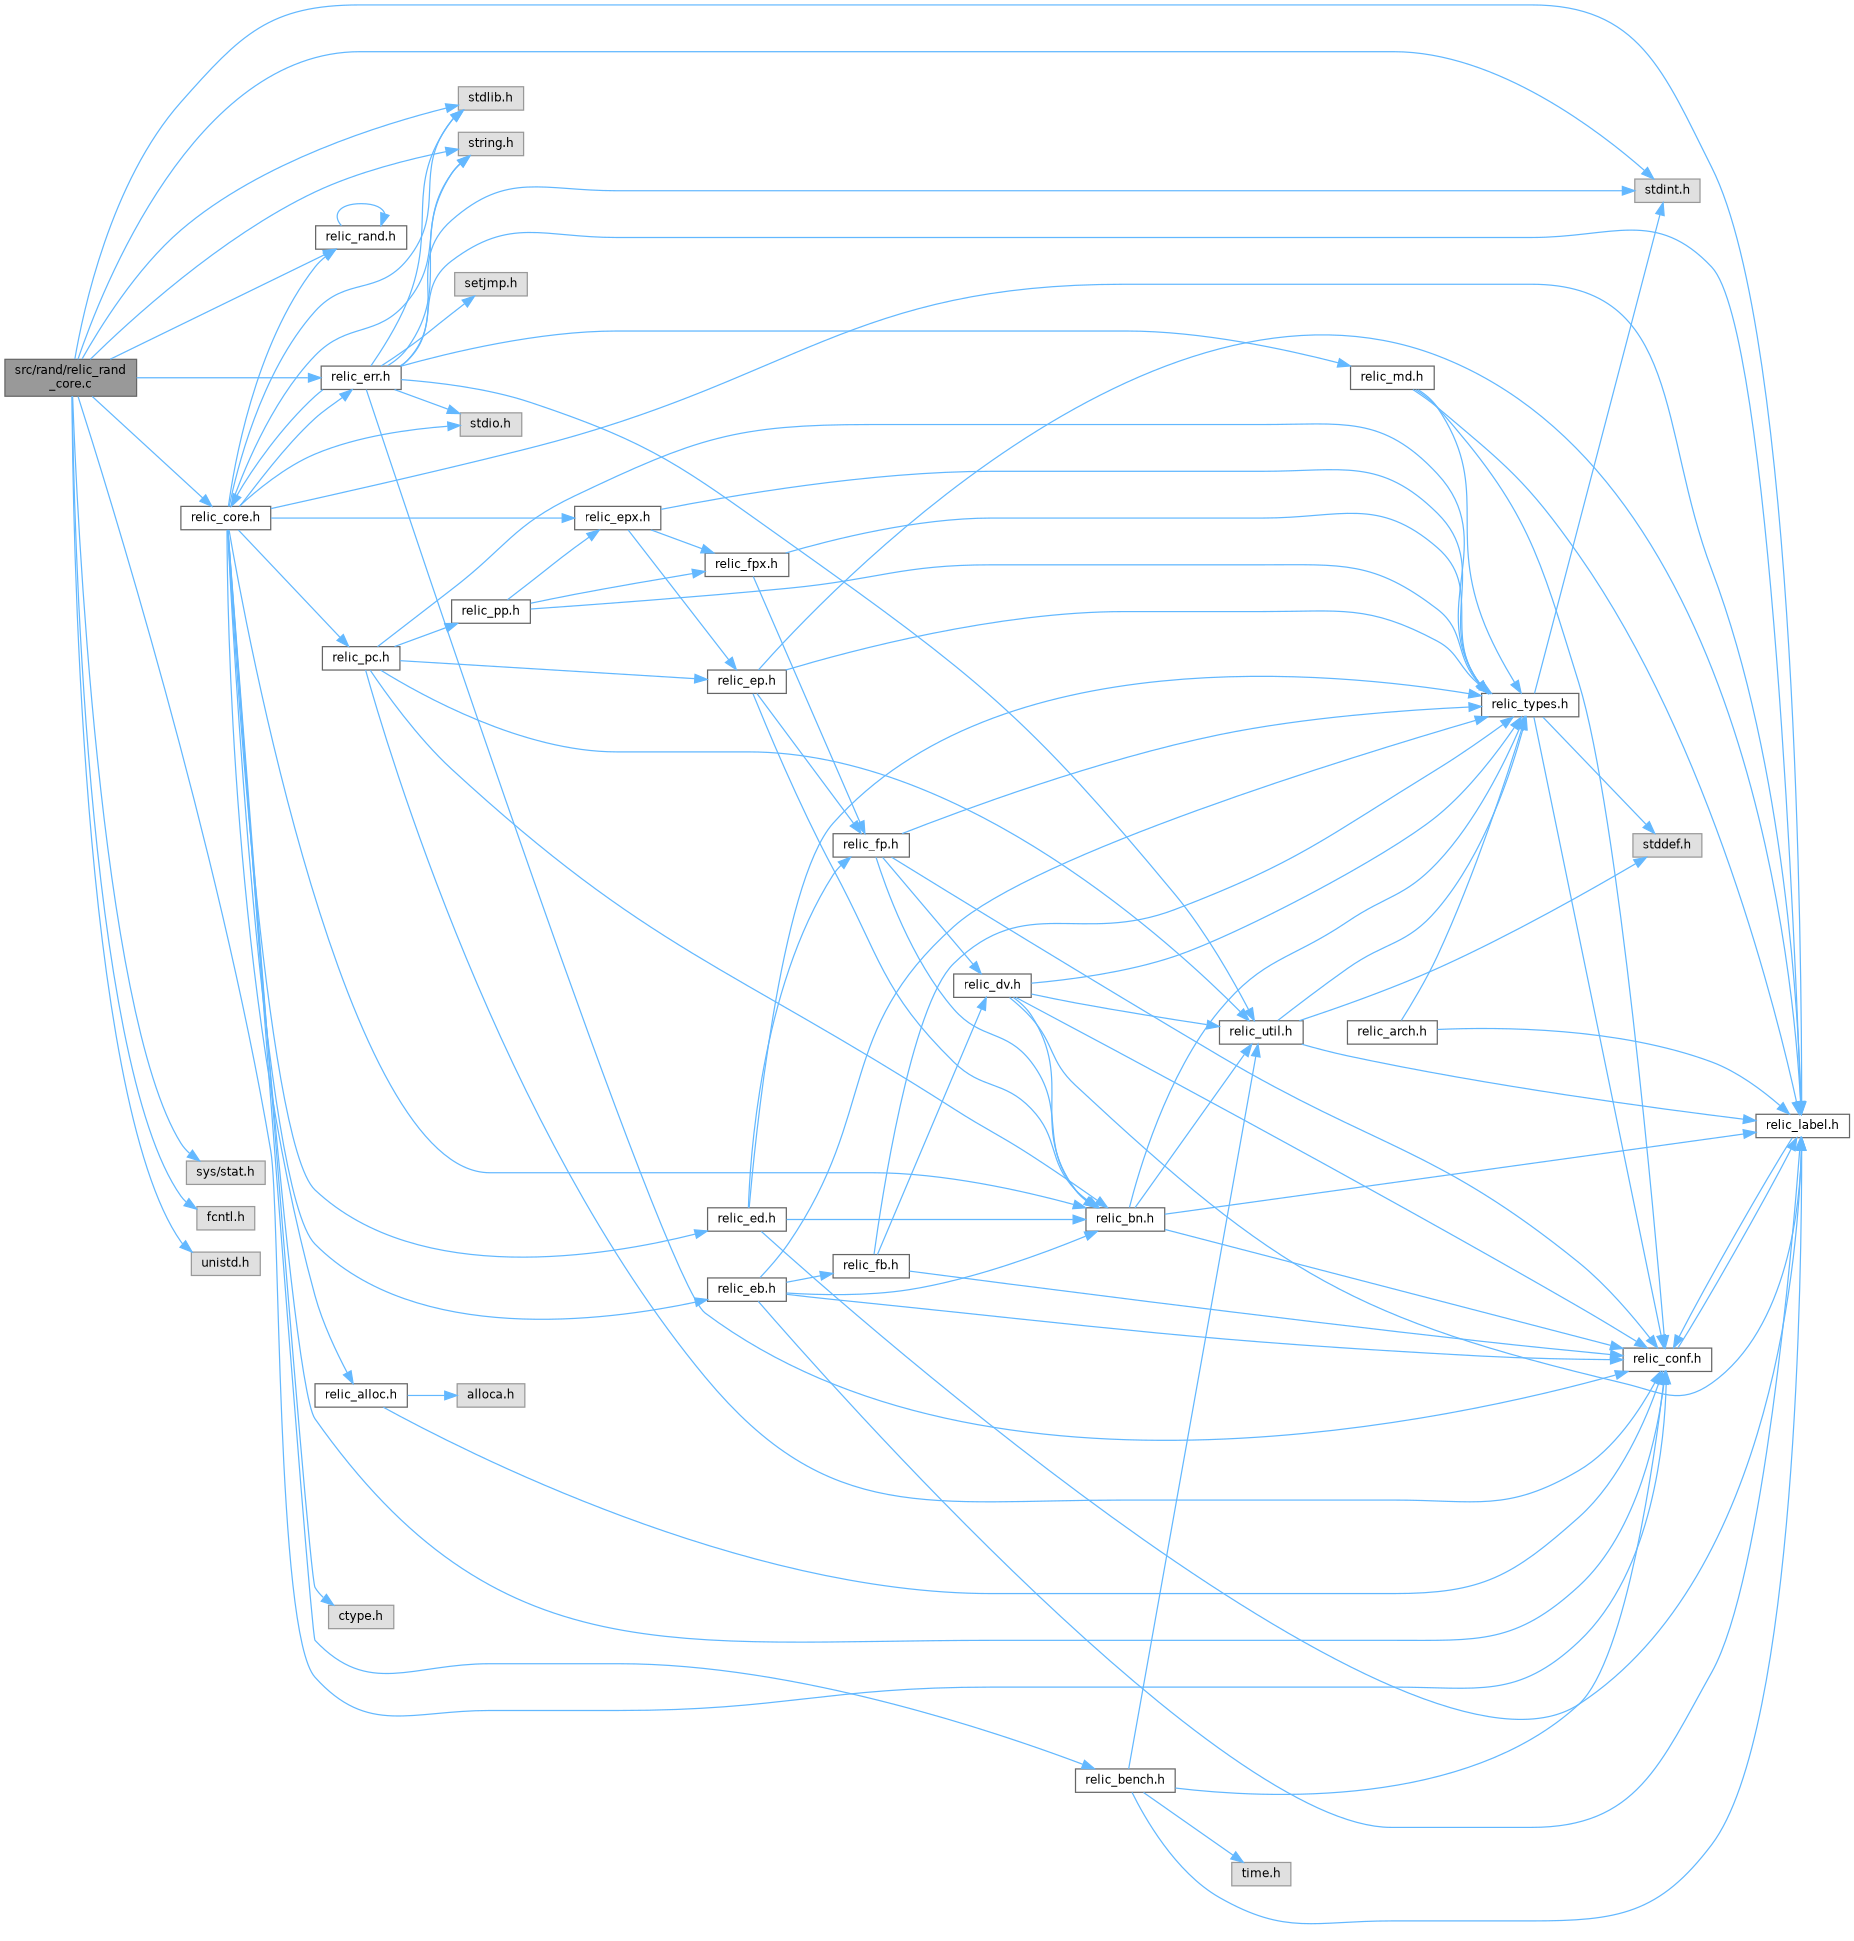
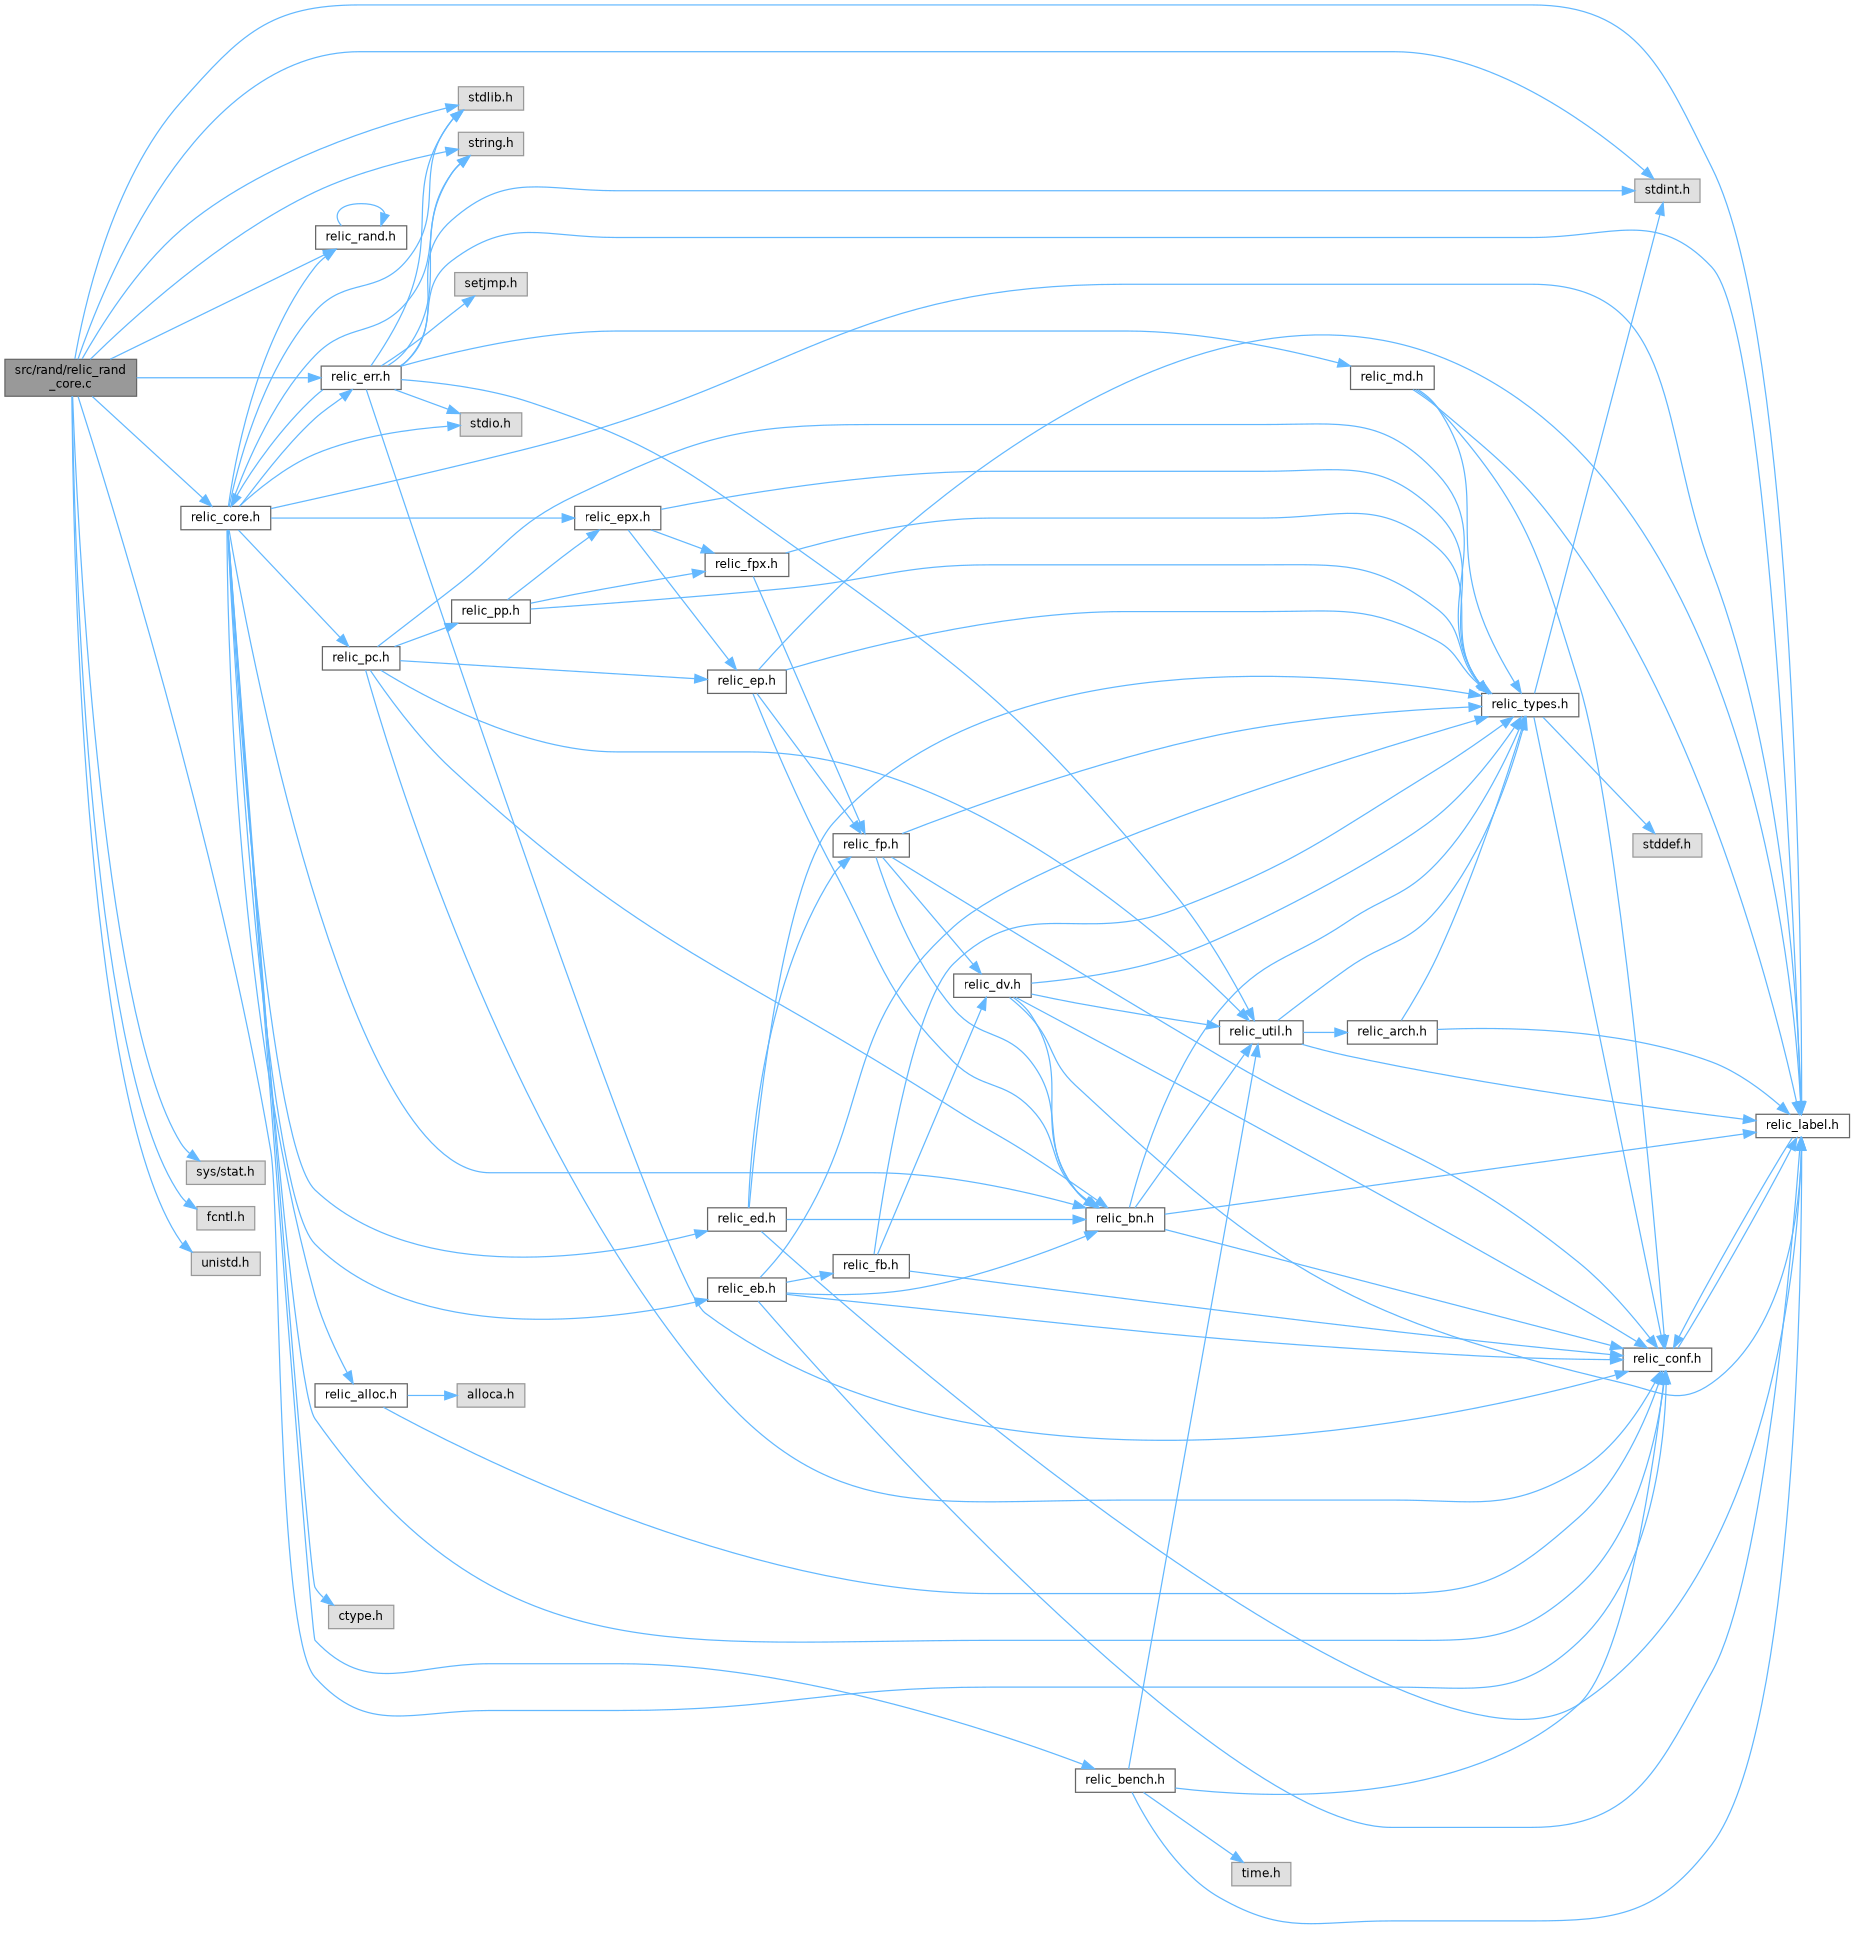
(1472, 952) -> (1319, 1032)
